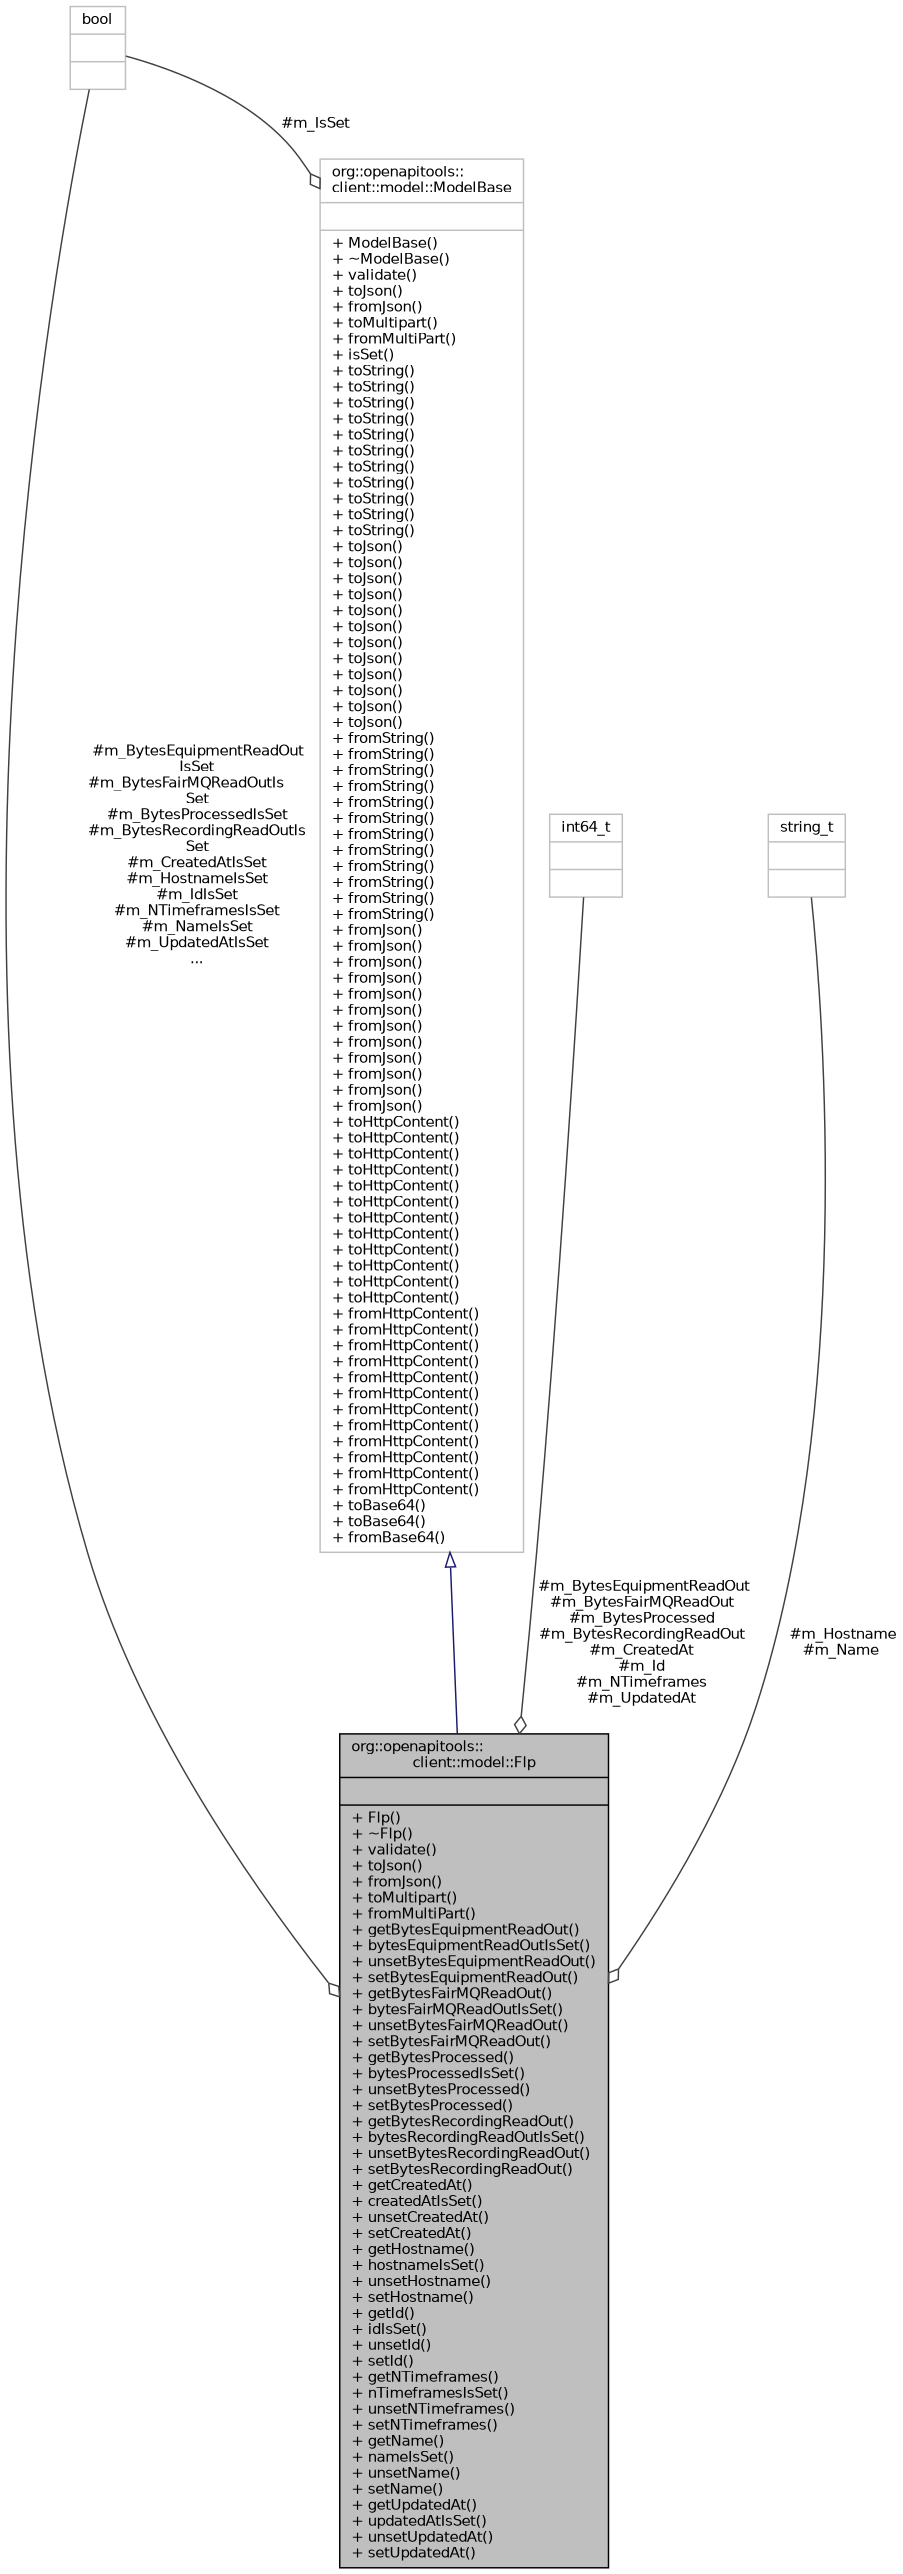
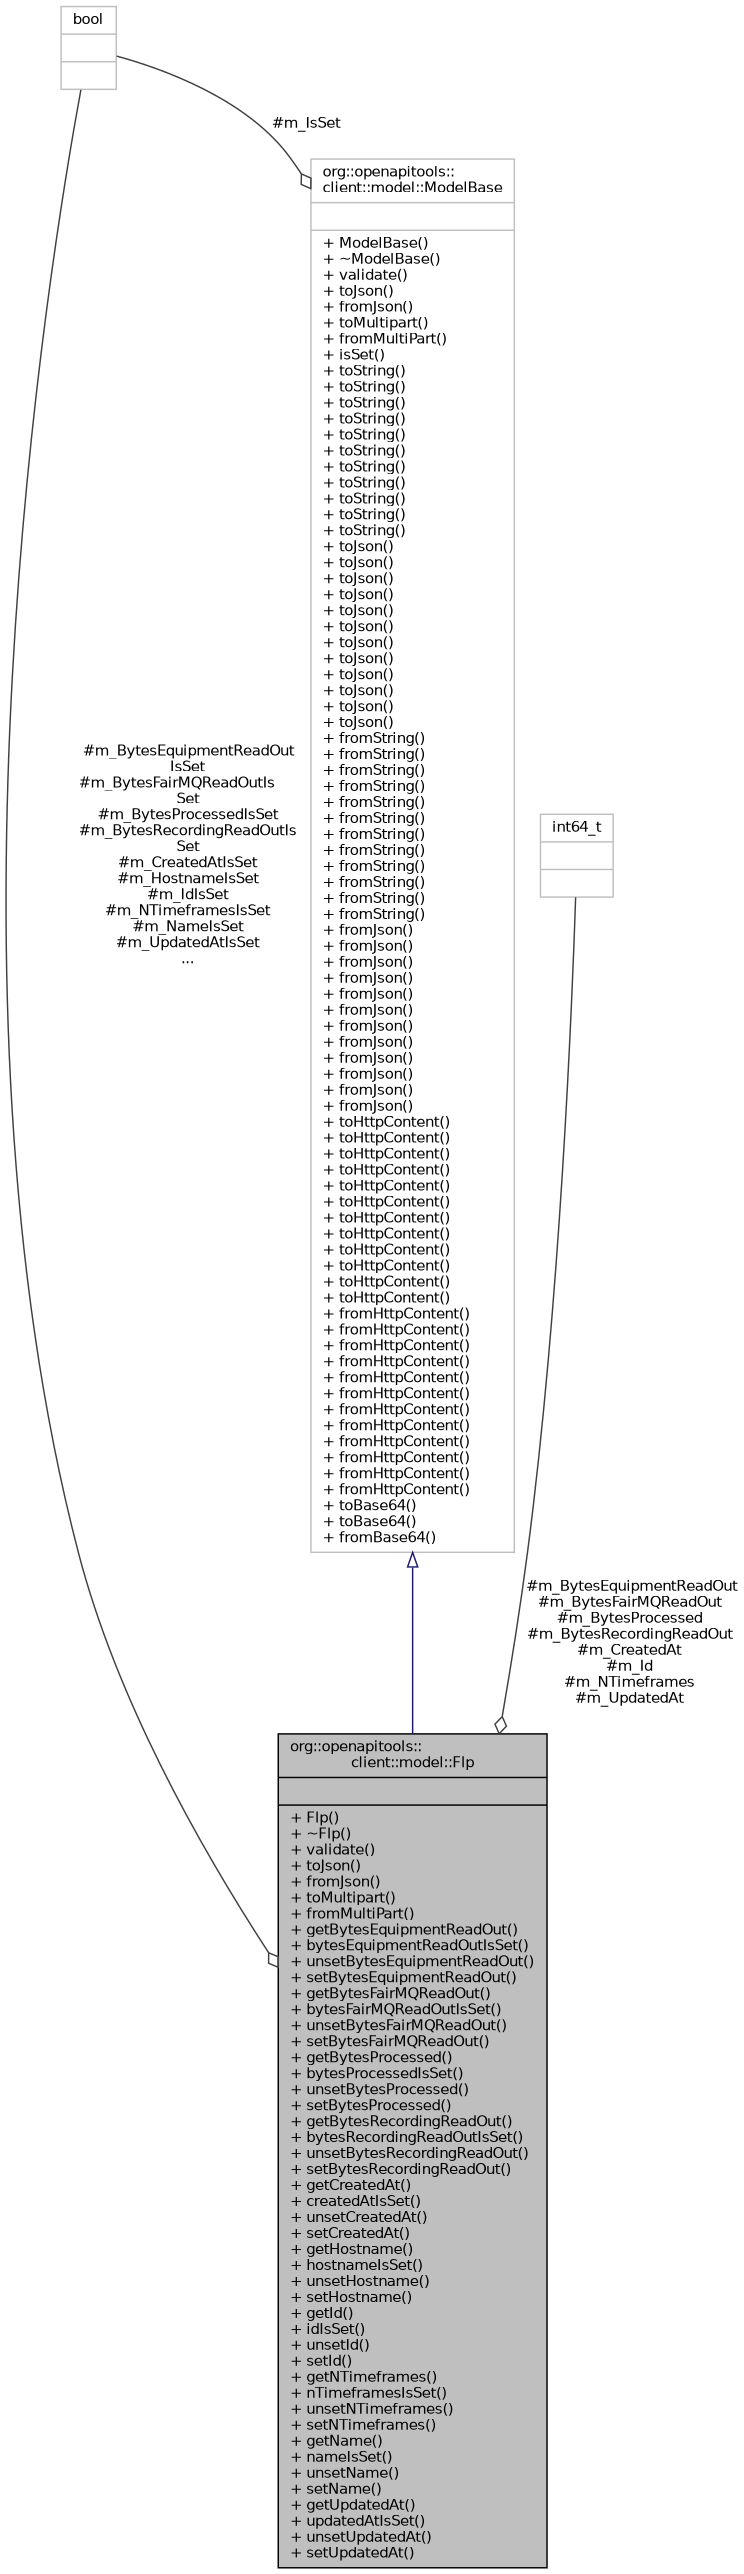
(807, 856) -> none
